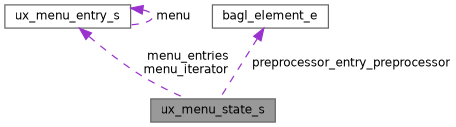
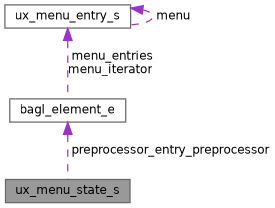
(135, 72) -> (68, 70)
